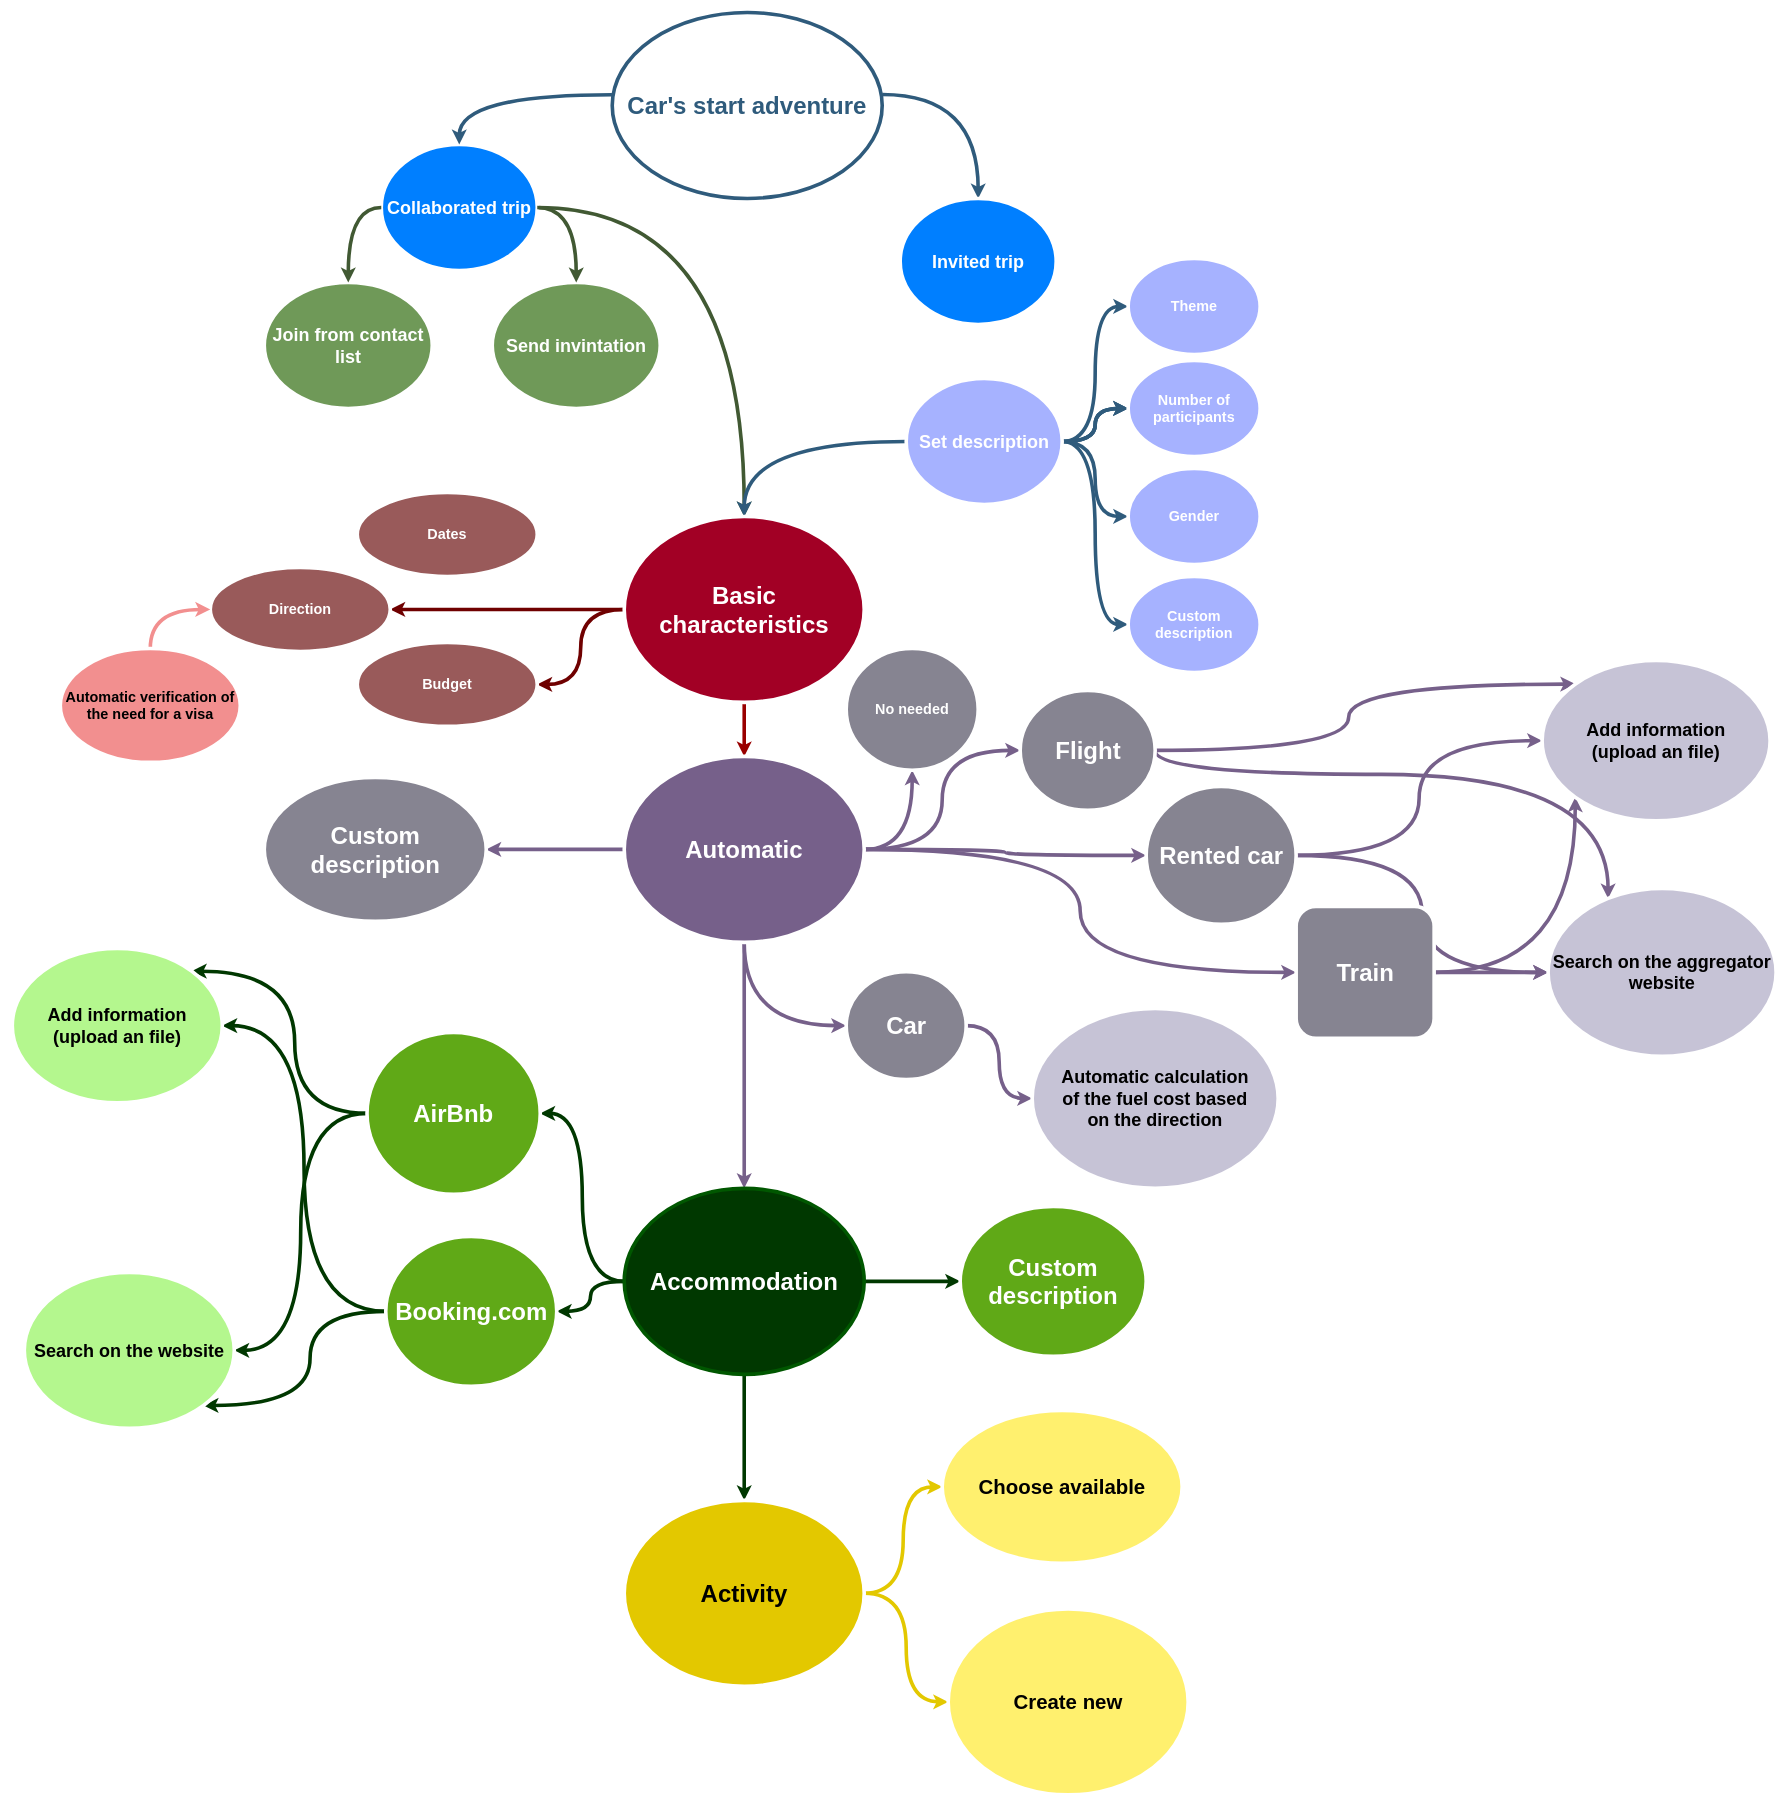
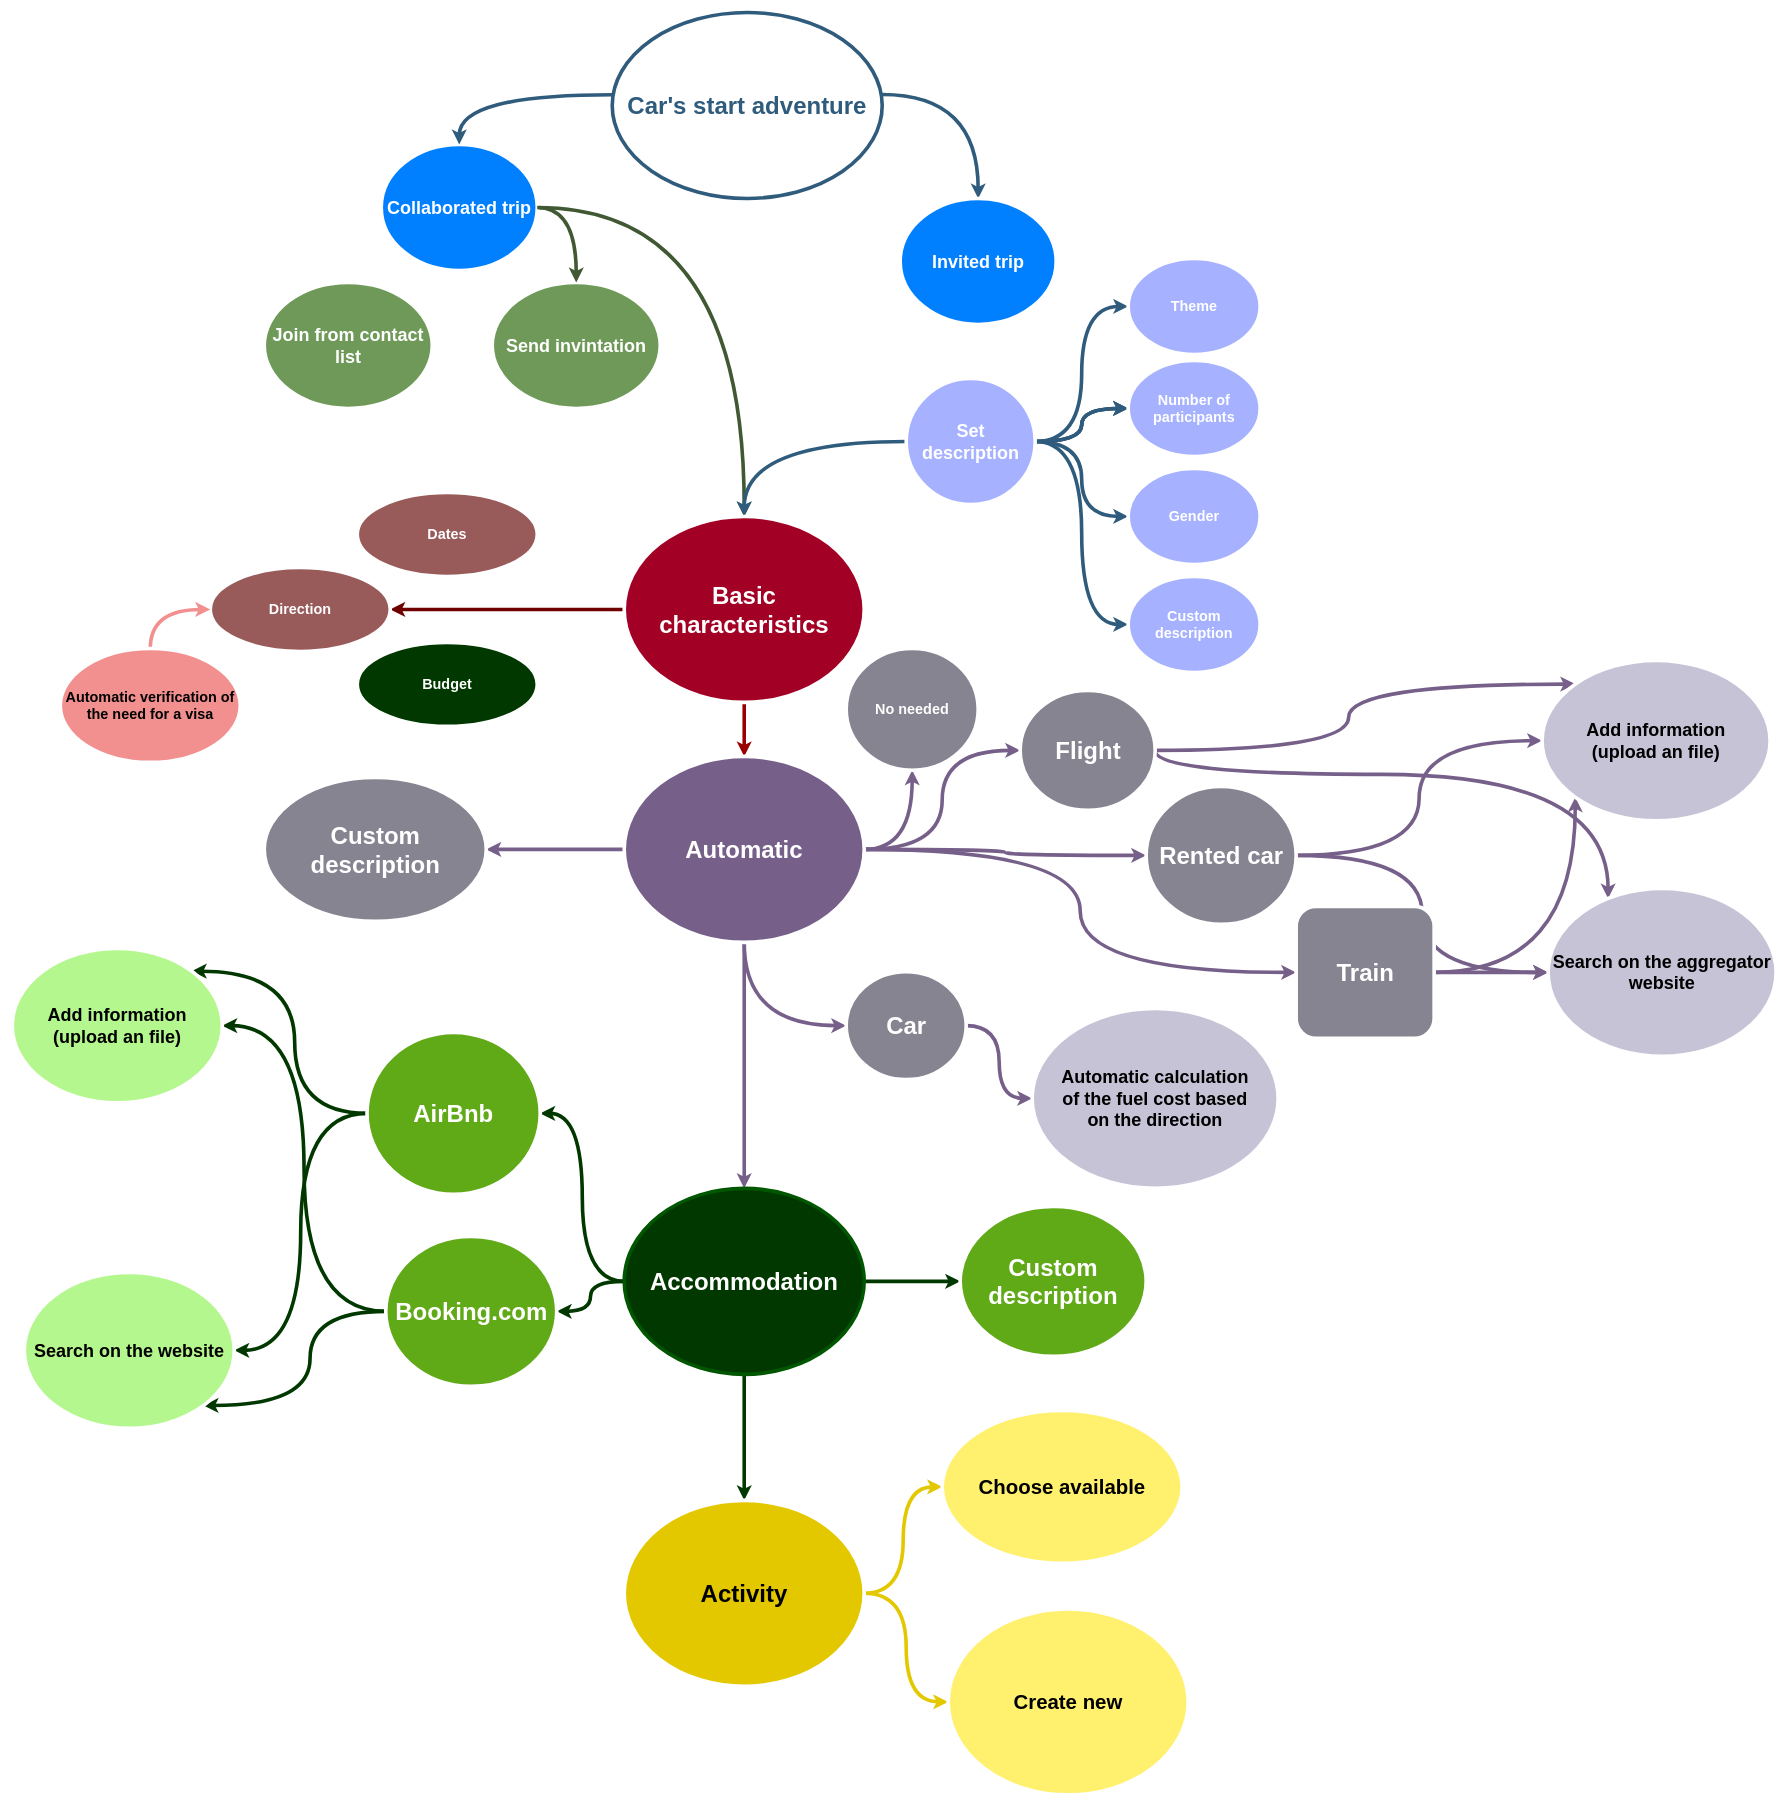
(353, 233) -> none
(984, 441) -> (971, 441)
(581, 650) -> none
(447, 684) -> (447, 684)
